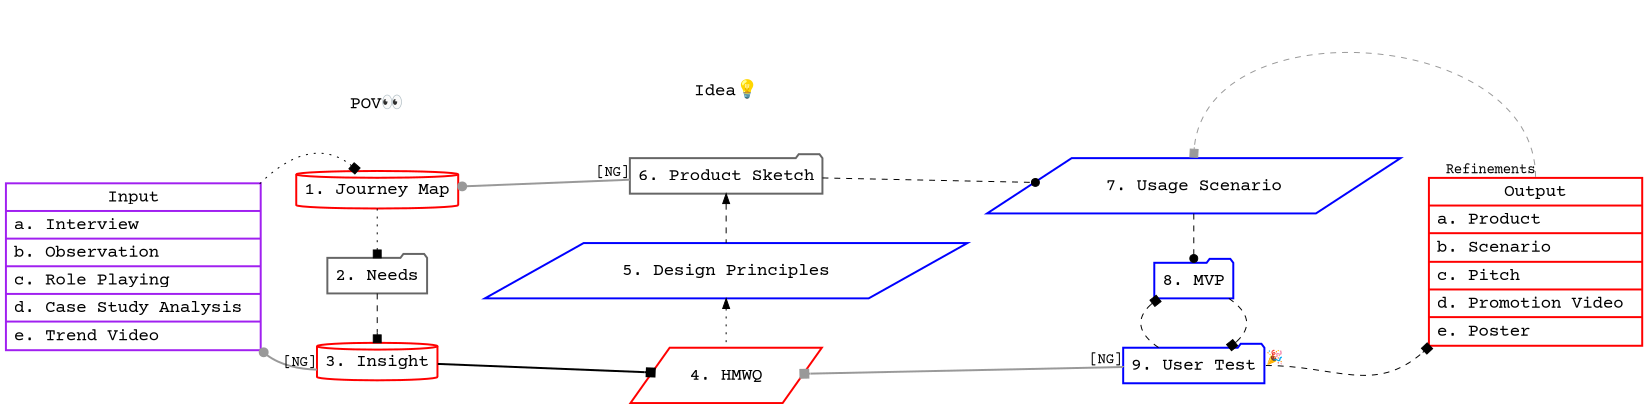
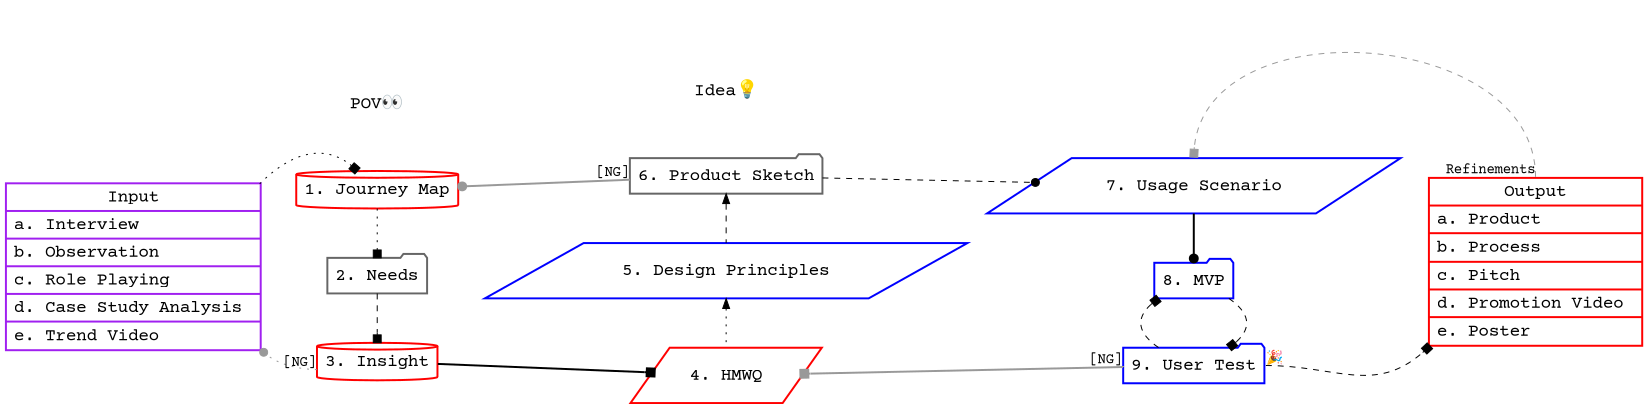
(1194, 234) -> (1194, 234)
(1500, 247) -> (1494, 247)
(291, 366) -> (291, 366)
